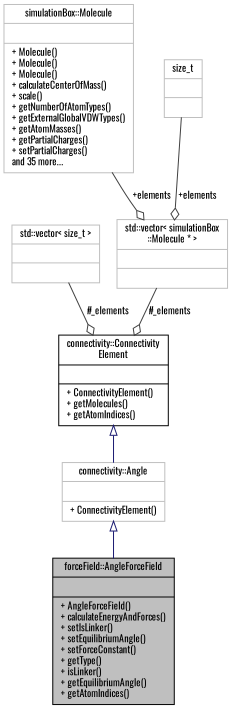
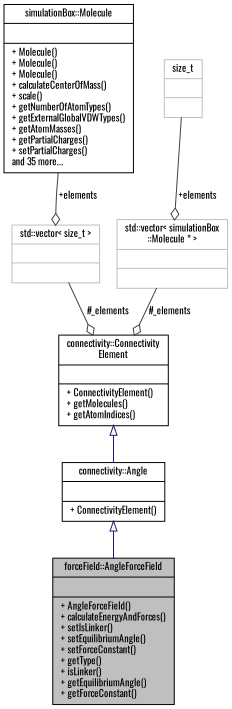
(69, 89) -> (69, 89)
(124, 192) -> (57, 193)
(114, 492) -> (114, 492)
(95, 694) -> (99, 694)
